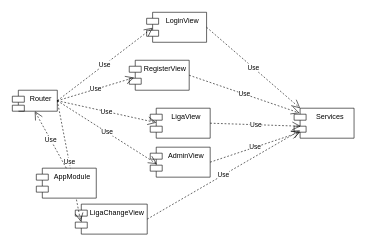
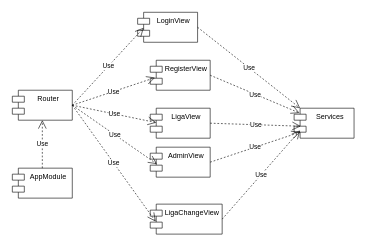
(177, 27) -> (168, 27)
(159, 75) -> (180, 75)
(35, 101) -> (42, 105)
(66, 183) -> (42, 183)
(111, 219) -> (186, 219)
